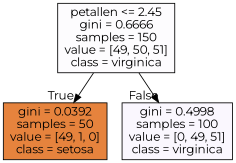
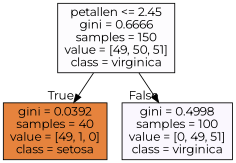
(55, 131) -> (55, 131)
